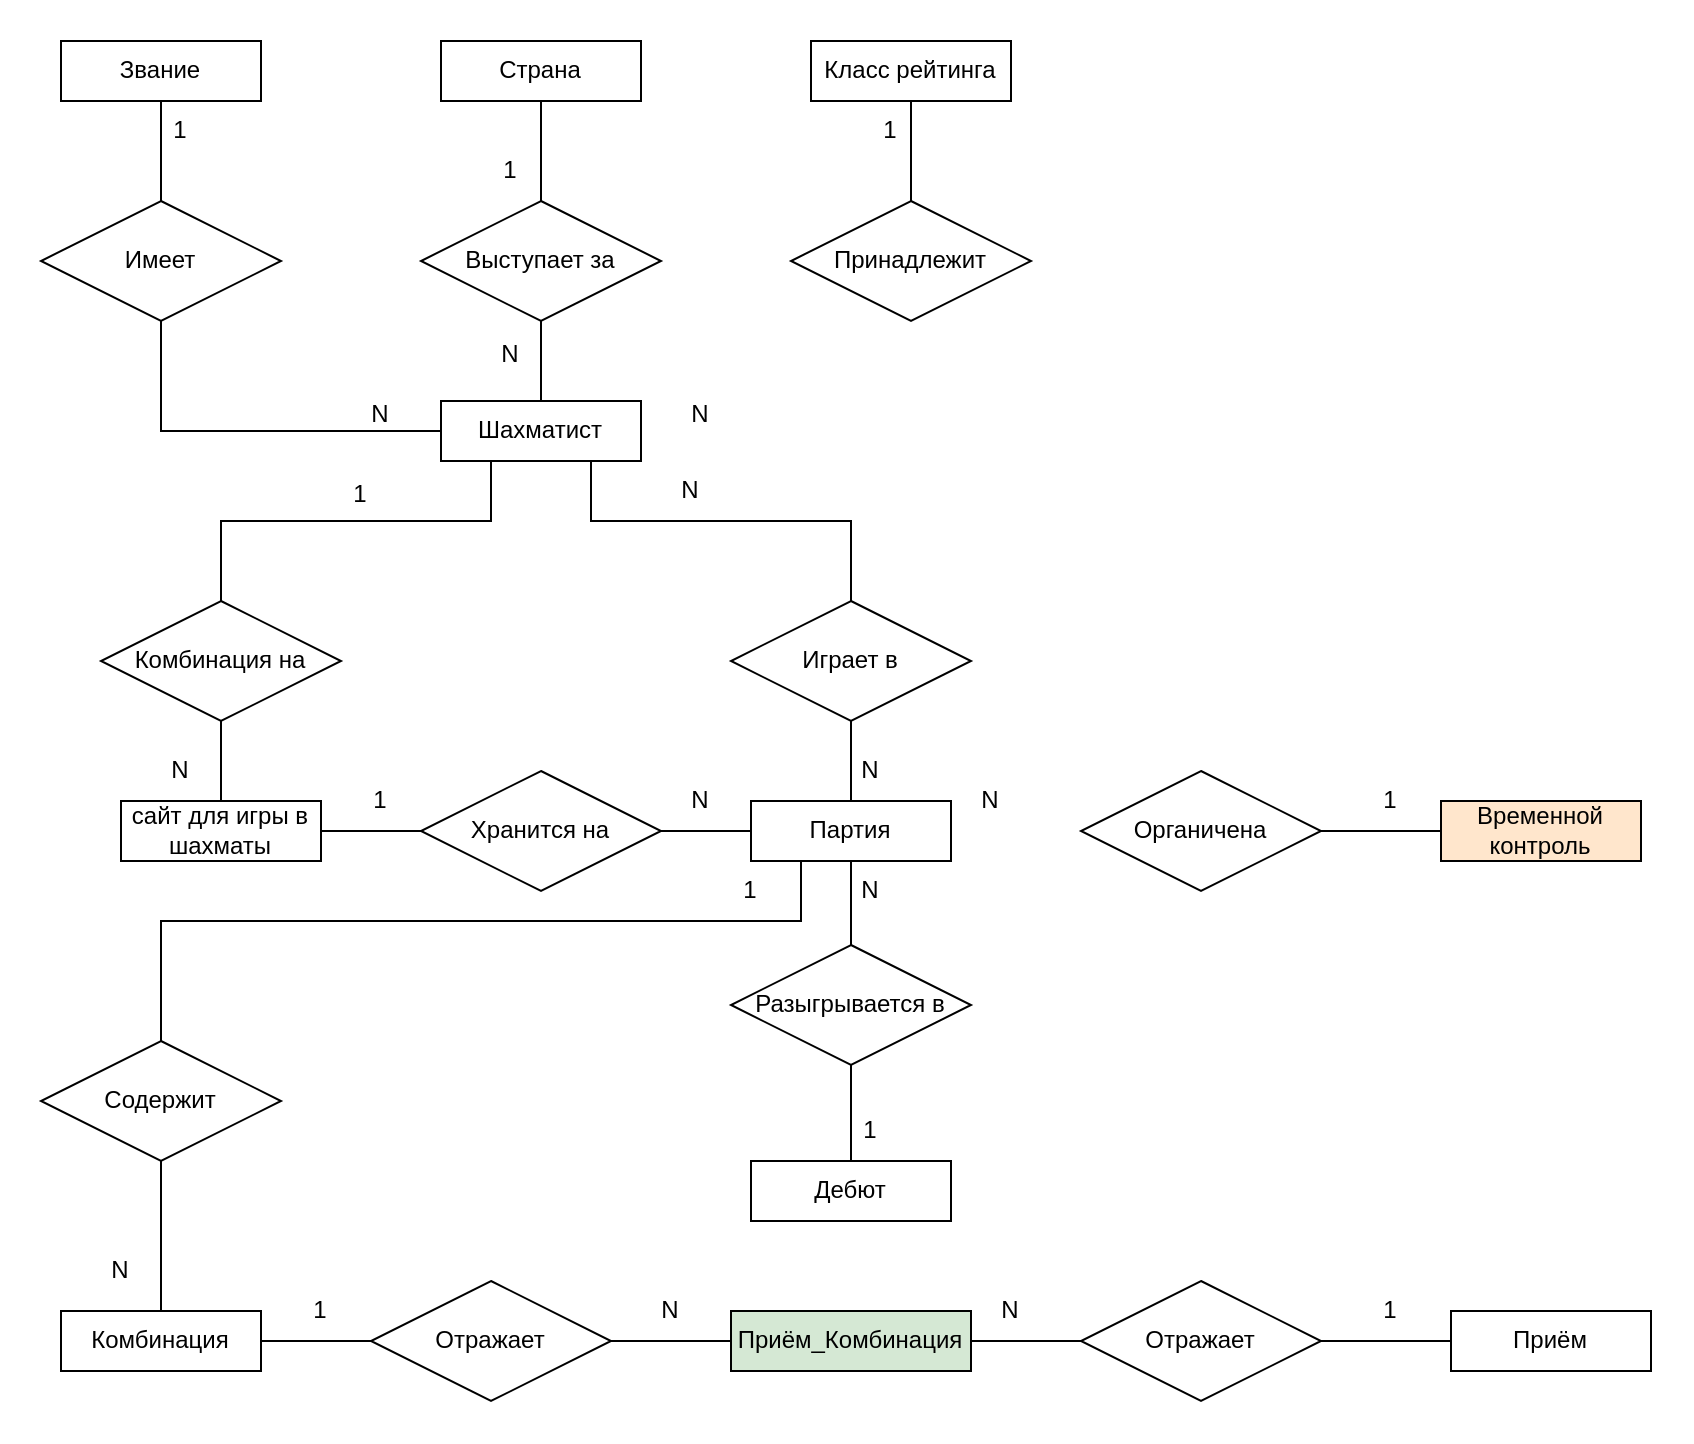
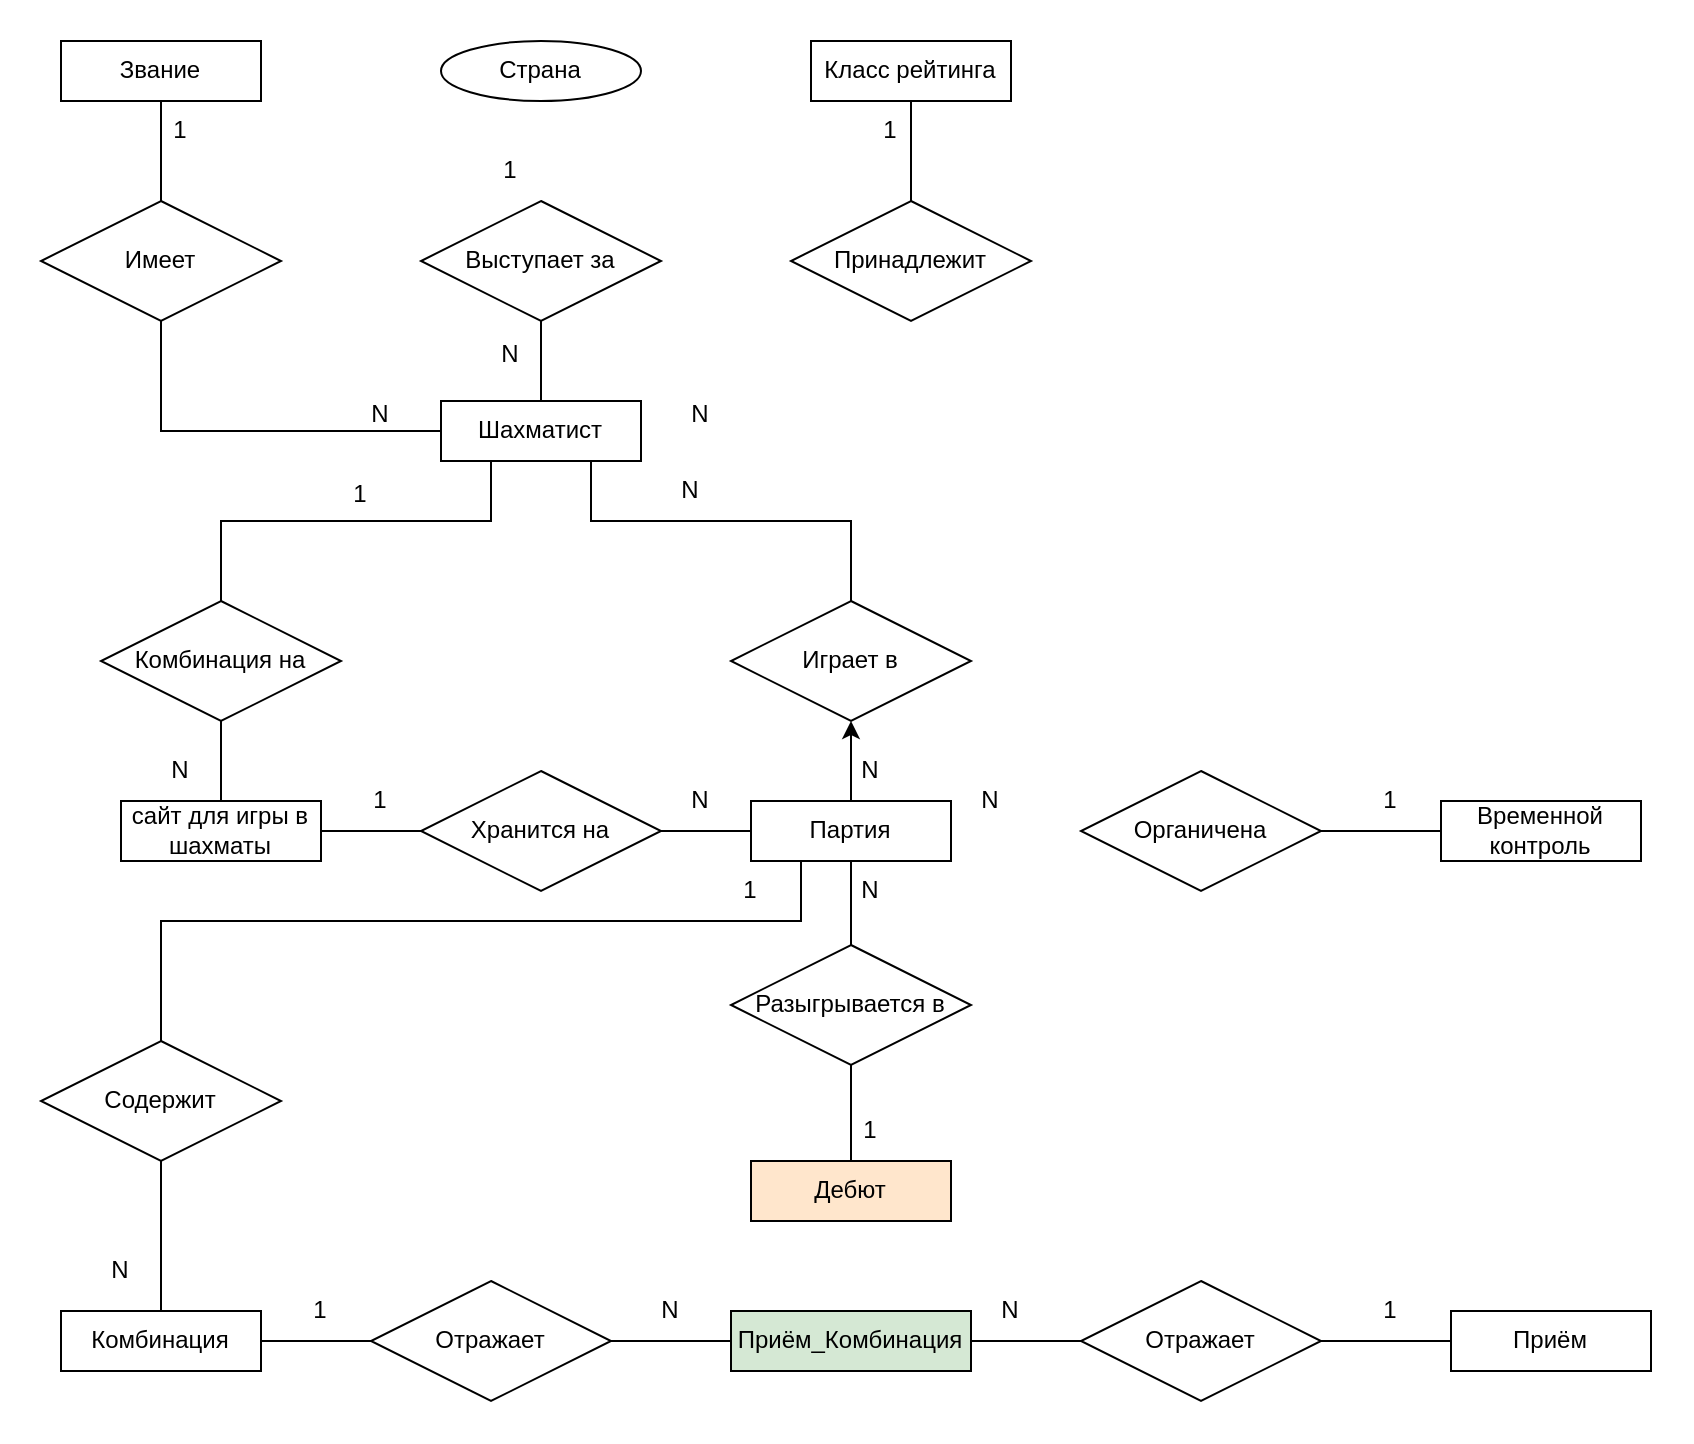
(541, 71) -> (541, 71)
(541, 151) -> none
(851, 730) -> (851, 736)
(1541, 831) -> (1541, 831)
(851, 1191) -> (851, 1191)
